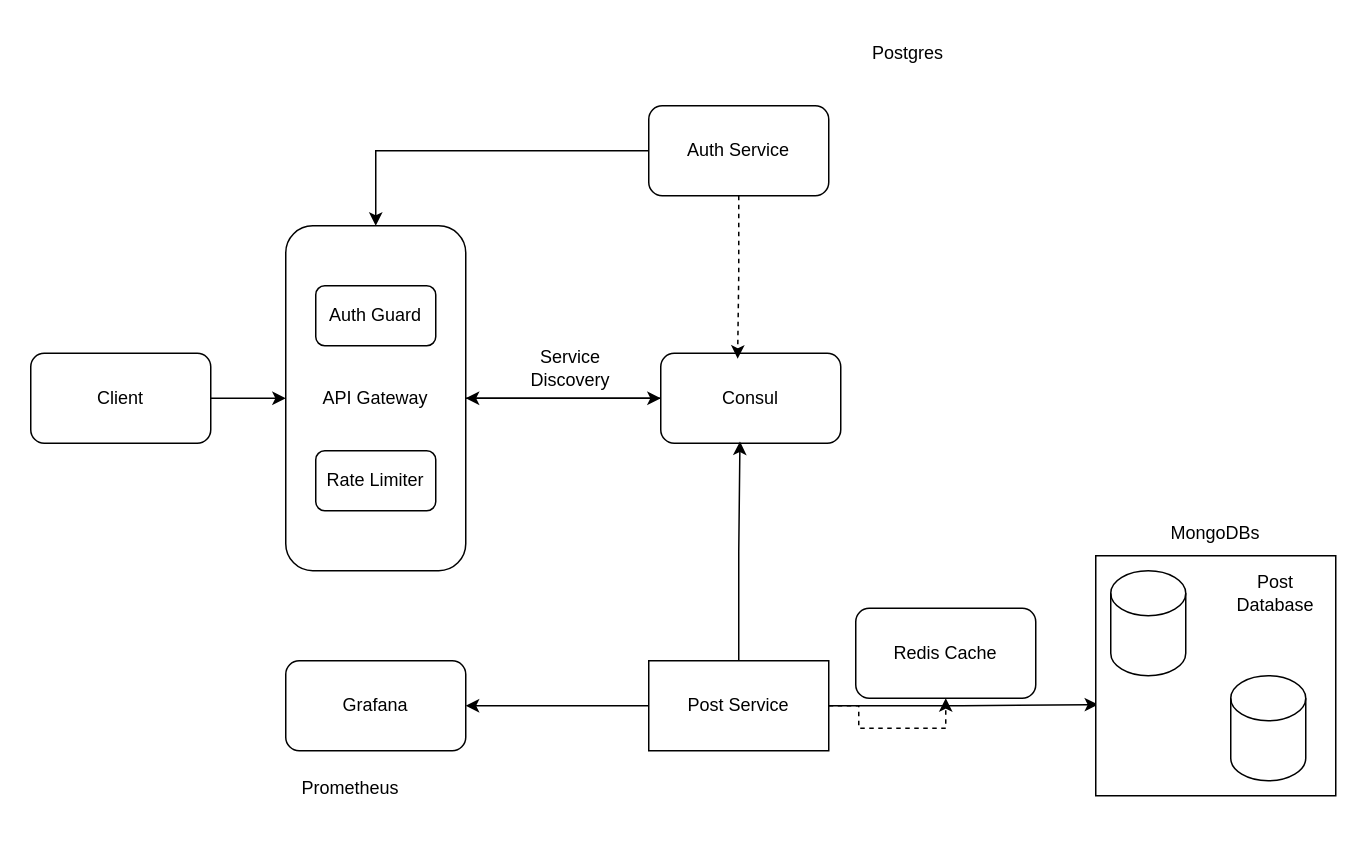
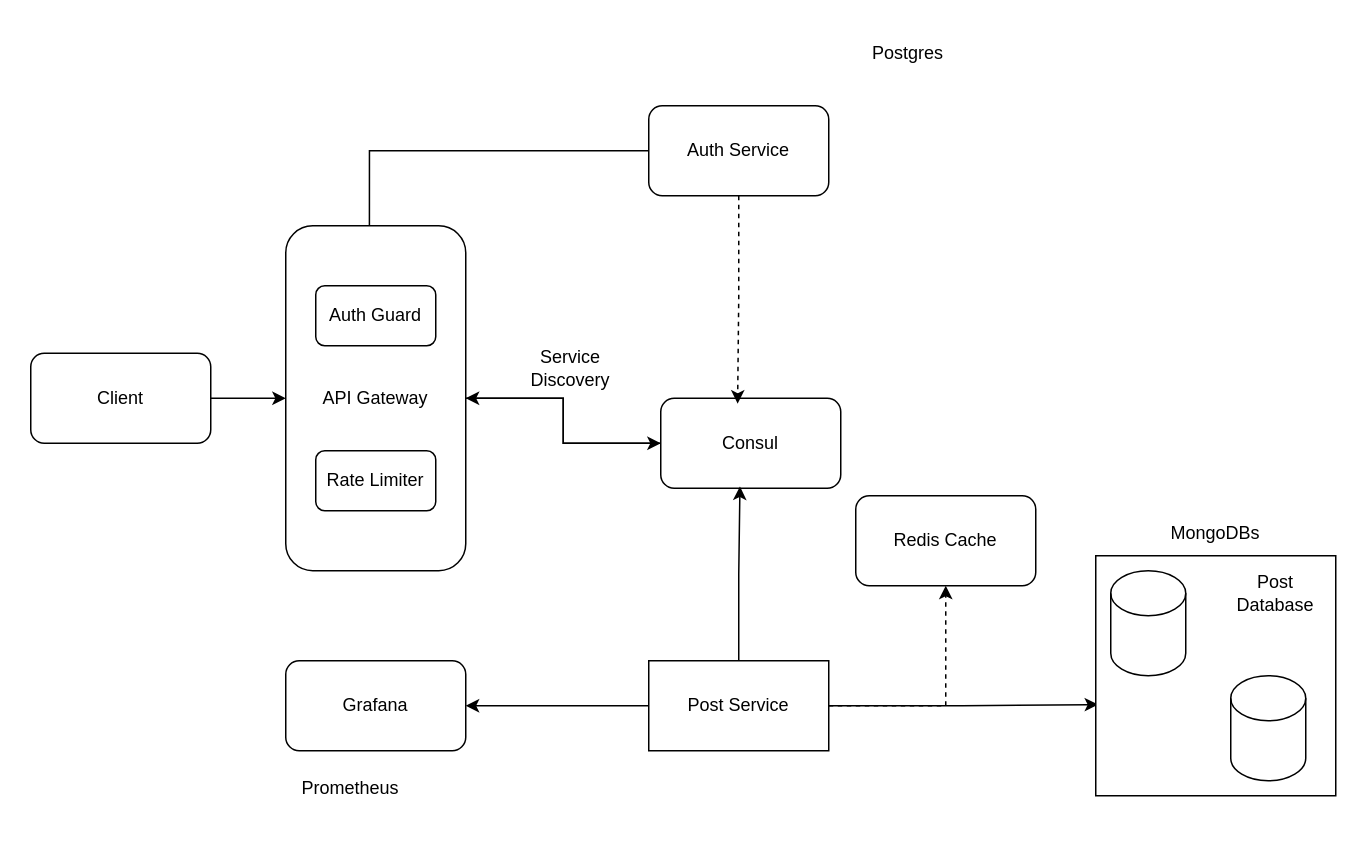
(376, 182) -> (369, 184)
(751, 398) -> (751, 443)
(946, 653) -> (946, 541)
